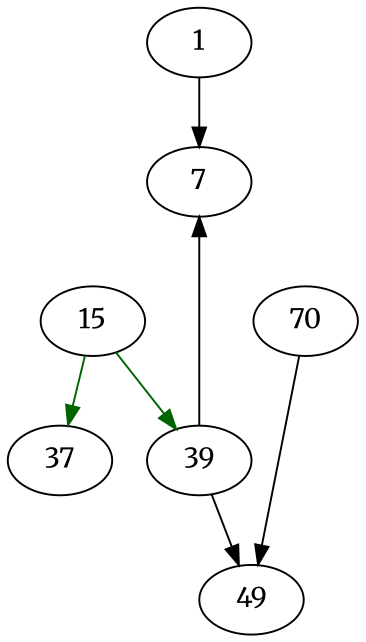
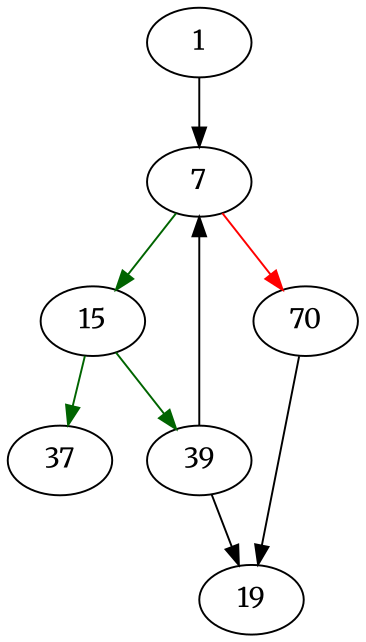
none -> (152, 244)
none -> (246, 244)
(252, 600) -> (252, 600)
